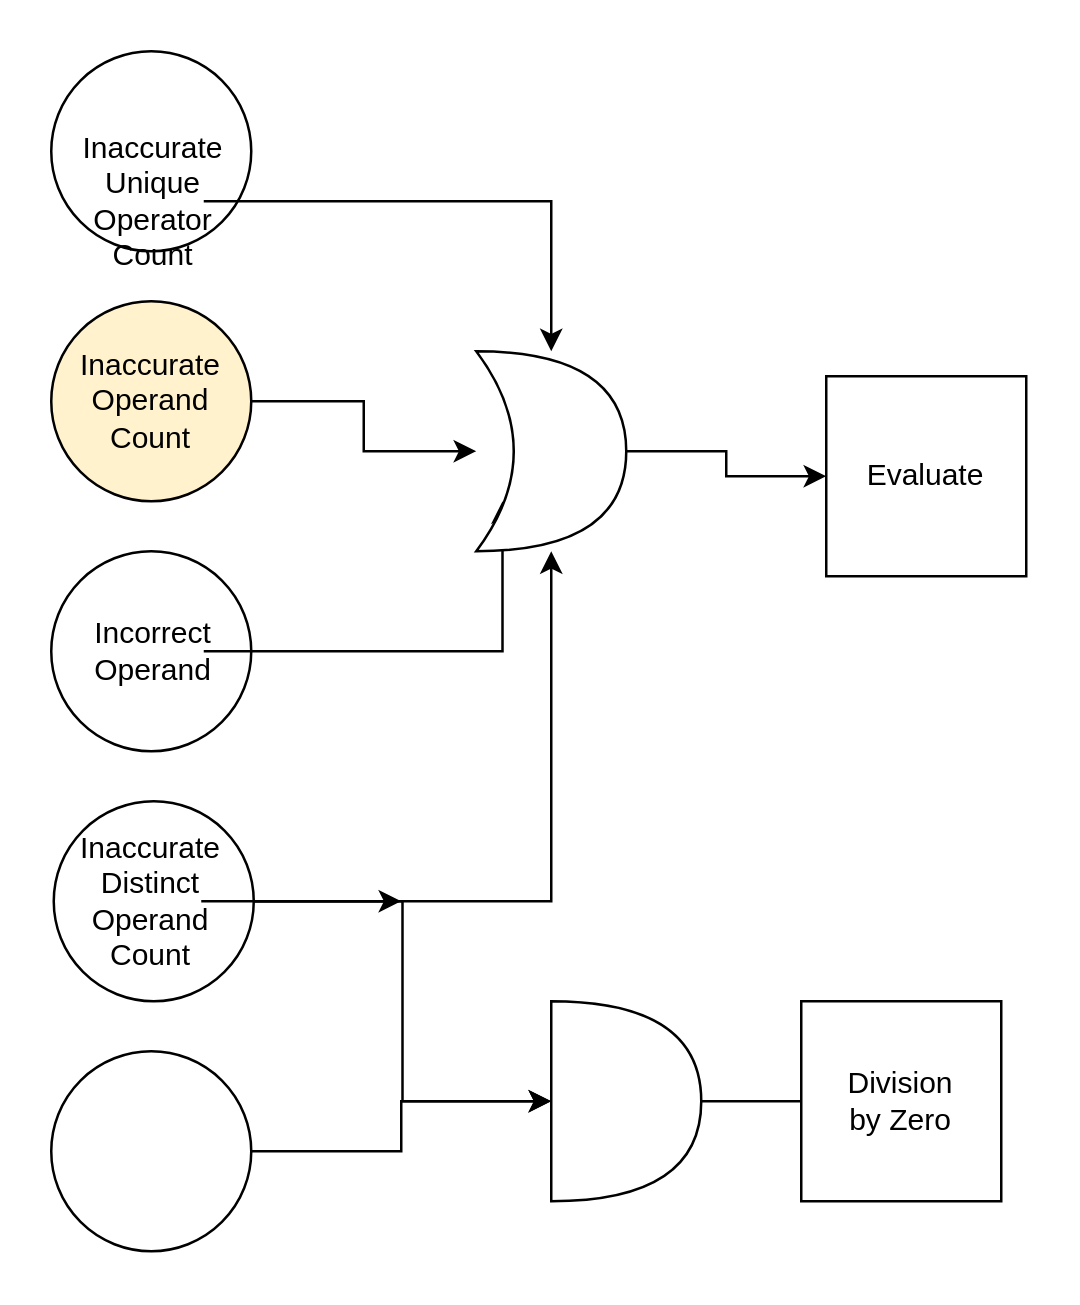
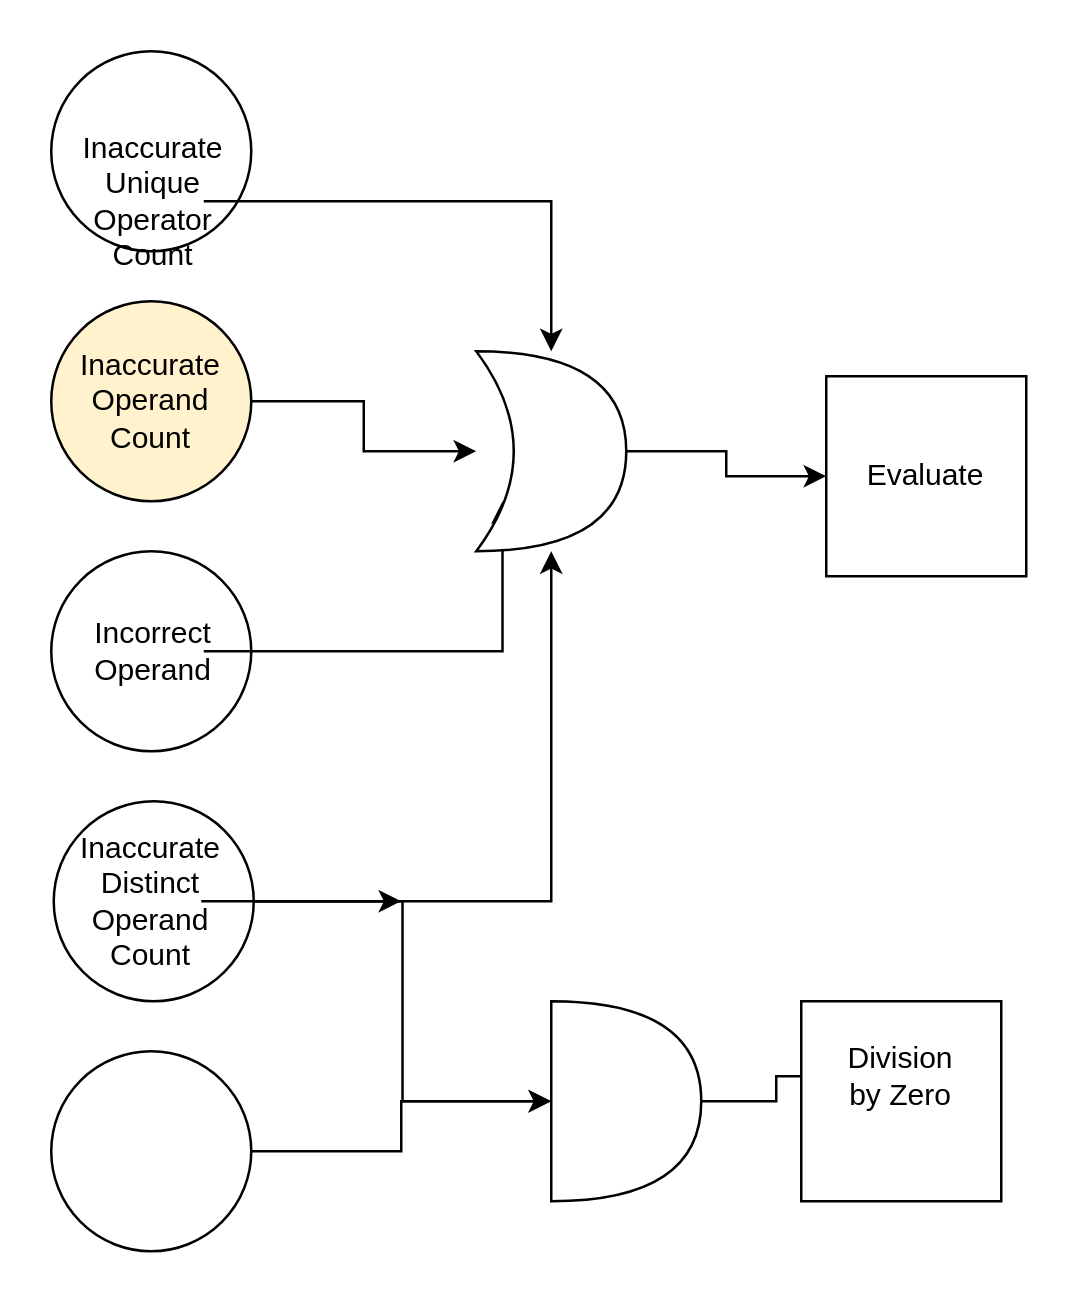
(901, 1101) -> (901, 1076)
